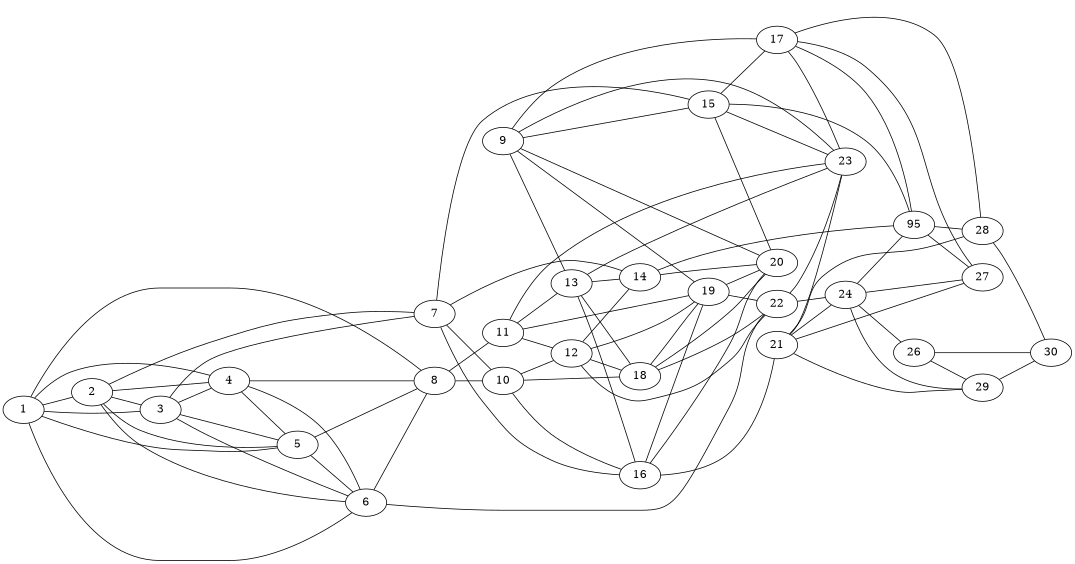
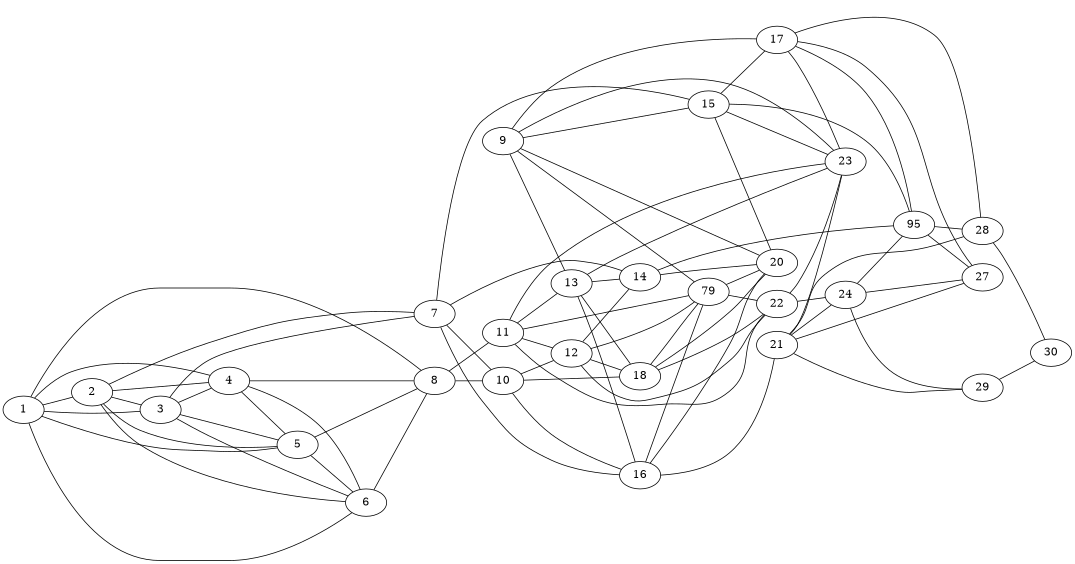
(709, 292) -> (709, 292)
(914, 353) -> none
(636, 510) -> (658, 405)
